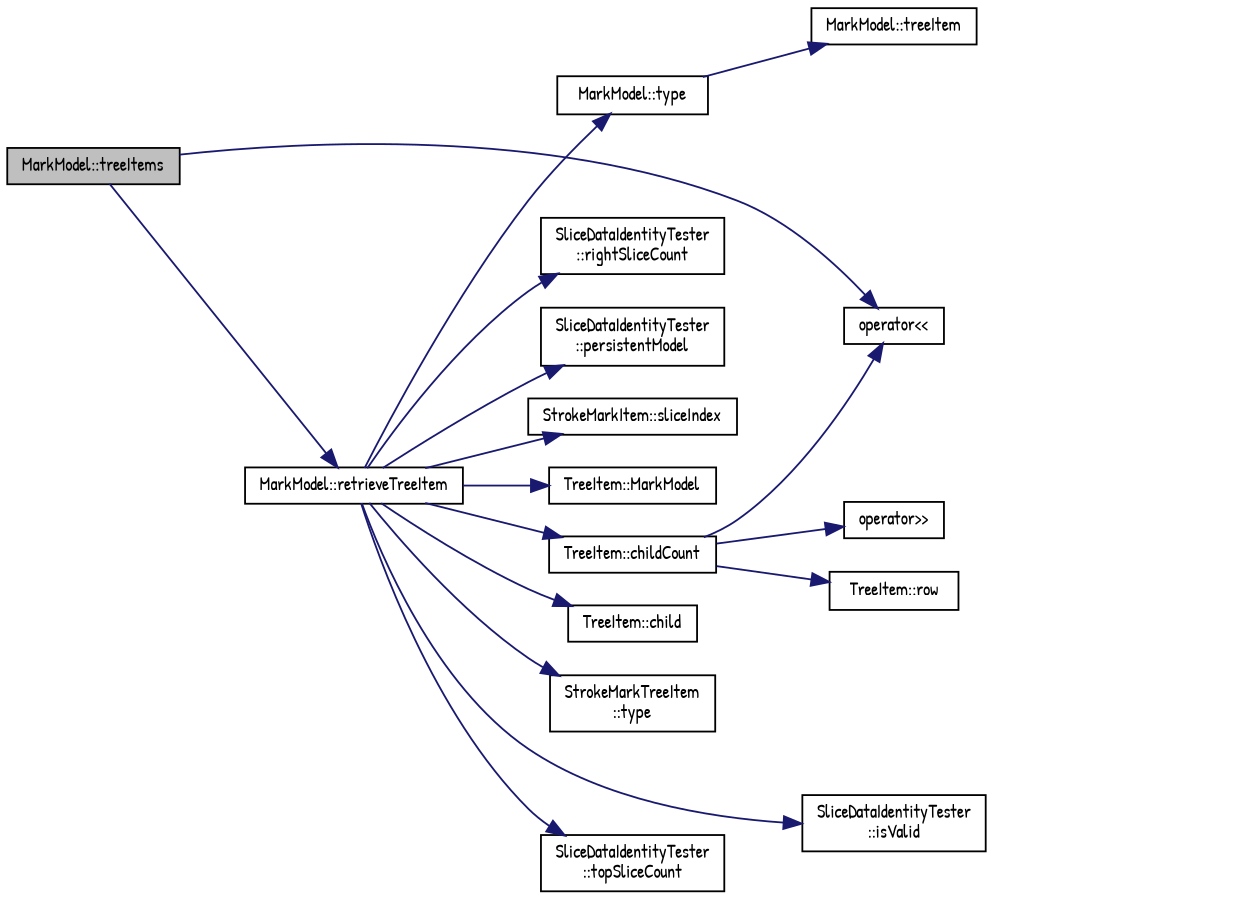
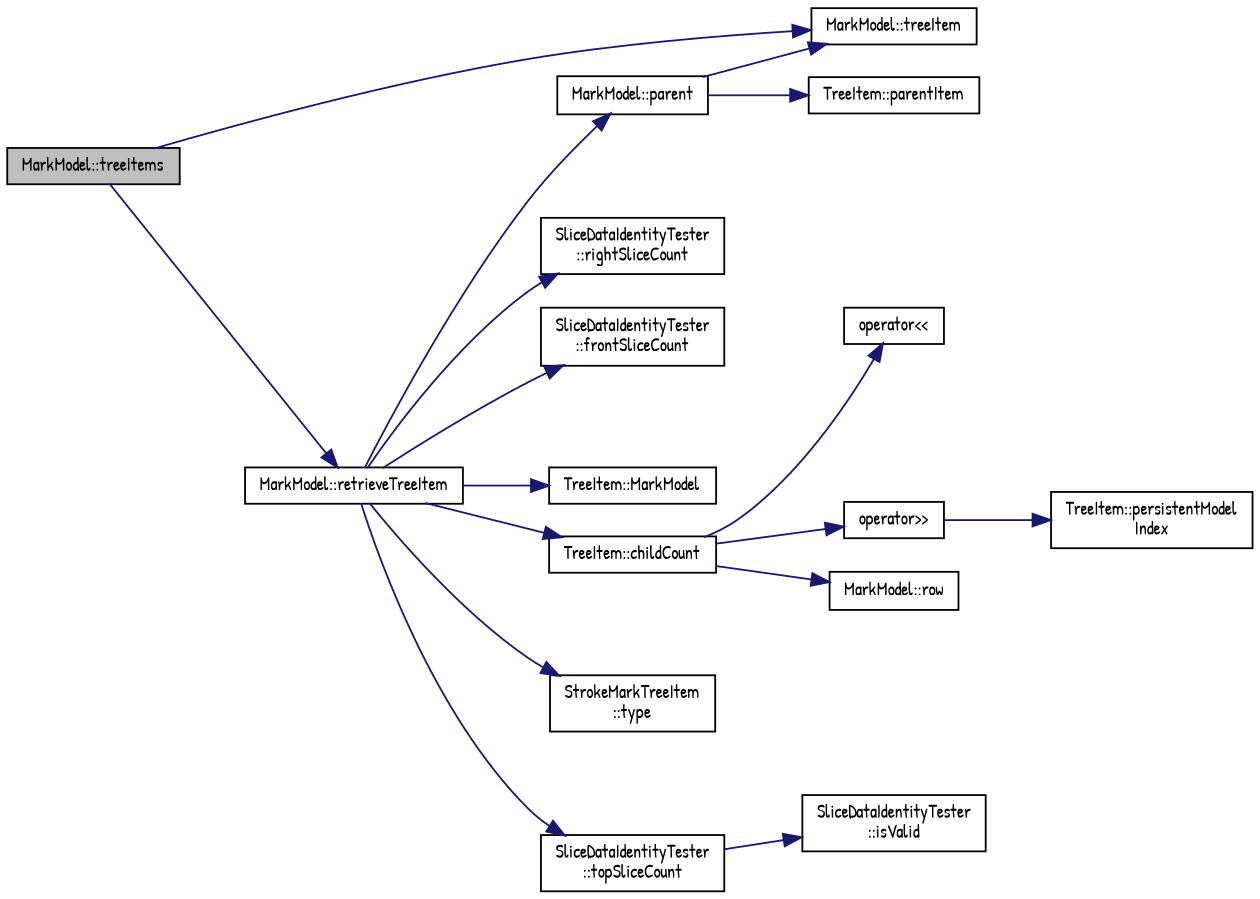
(633, 95) -> (633, 95)
none -> (894, 95)
(541, 155) -> (469, 70)
(633, 337) -> (633, 337)
(633, 417) -> none
none -> (1152, 520)
(894, 591) -> (894, 591)
(633, 624) -> none
(515, 739) -> (754, 845)
